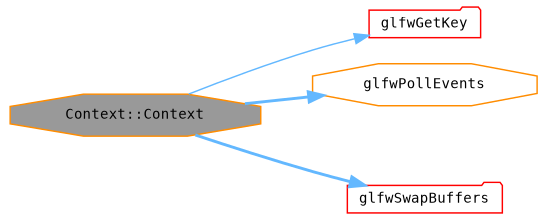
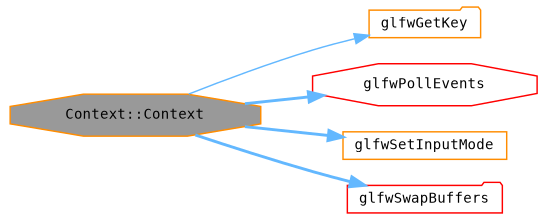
(425, 24) -> (425, 24)
(425, 85) -> (425, 85)
none -> (425, 146)
